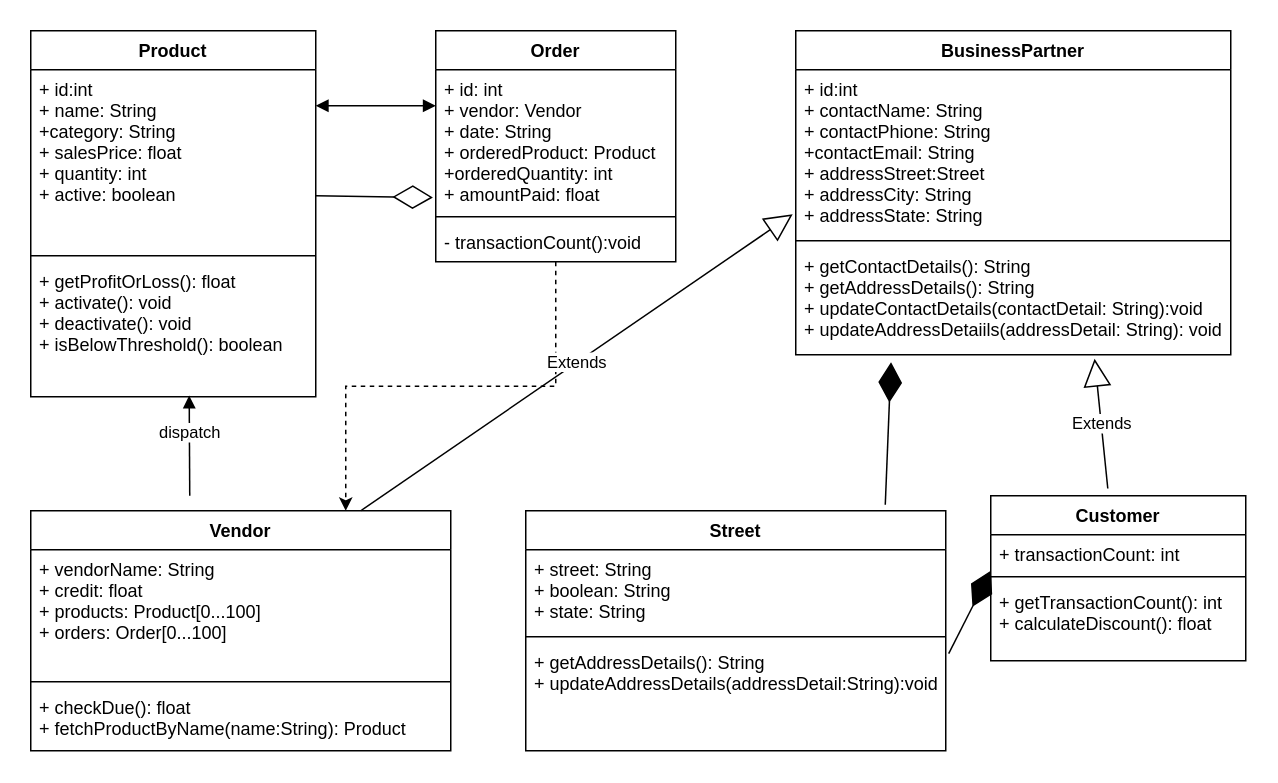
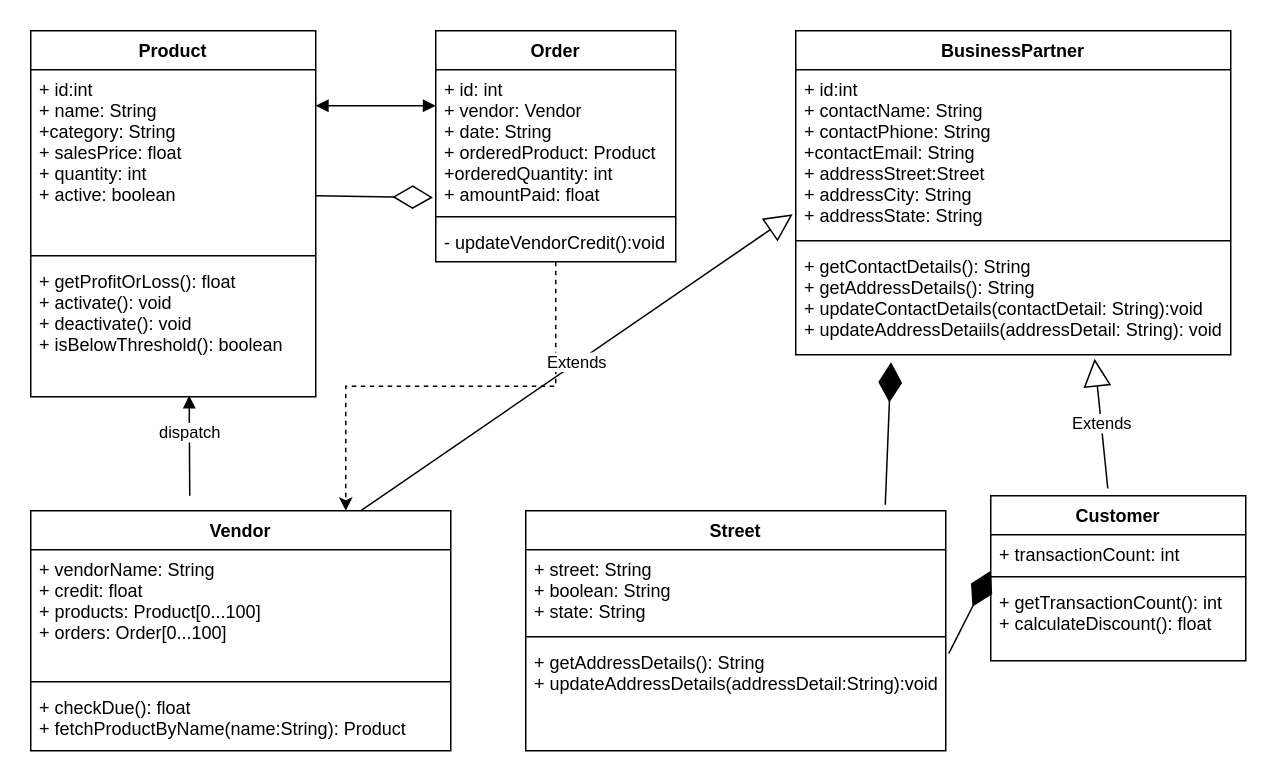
(561, 243) -> (571, 243)
